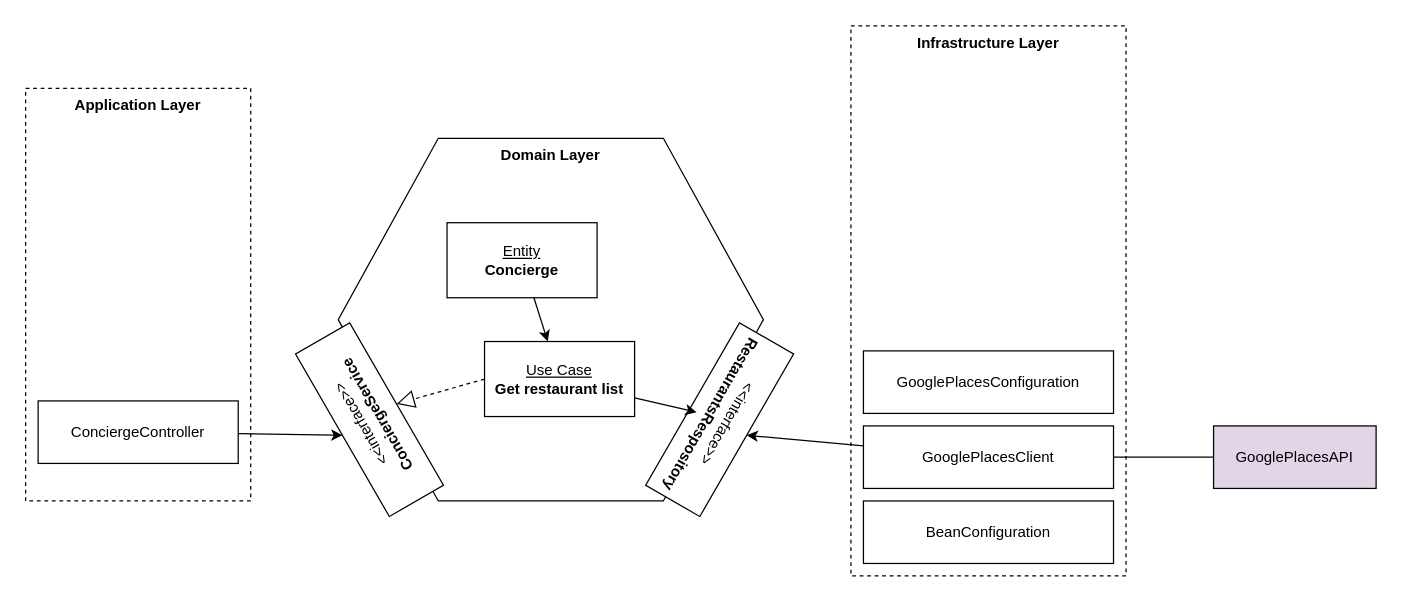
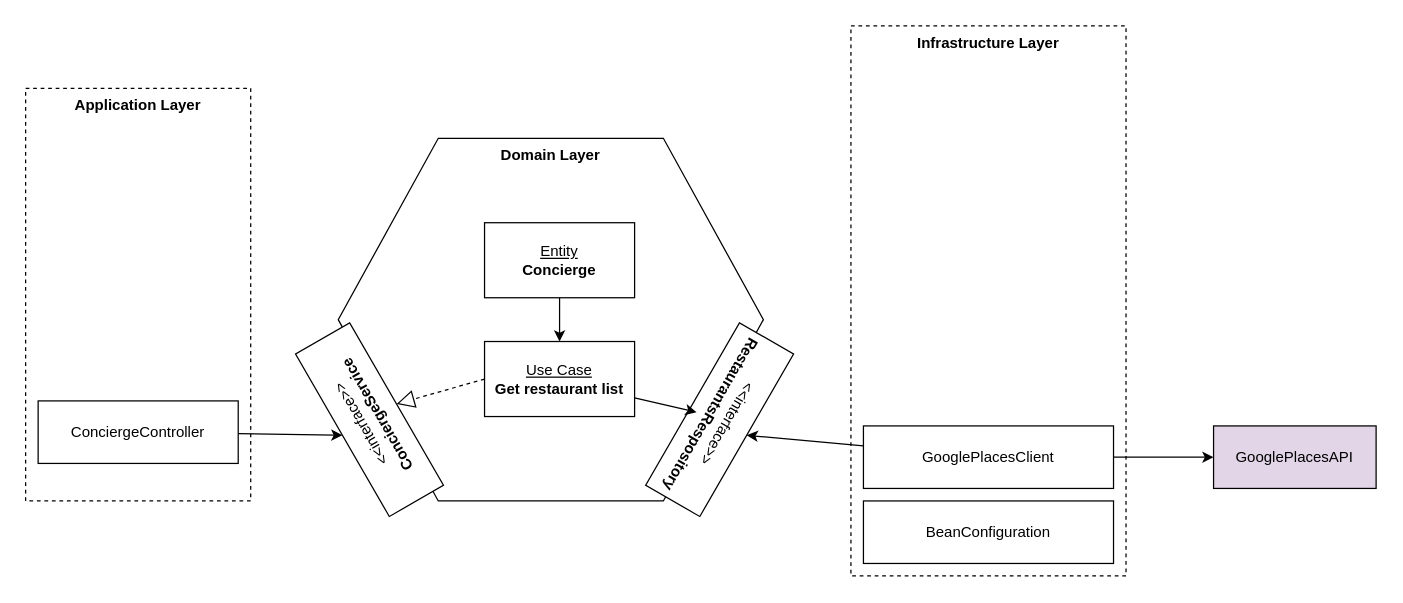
(522, 260) -> (559, 260)
(988, 382) -> none
(1207, 457) -> (1203, 457)
